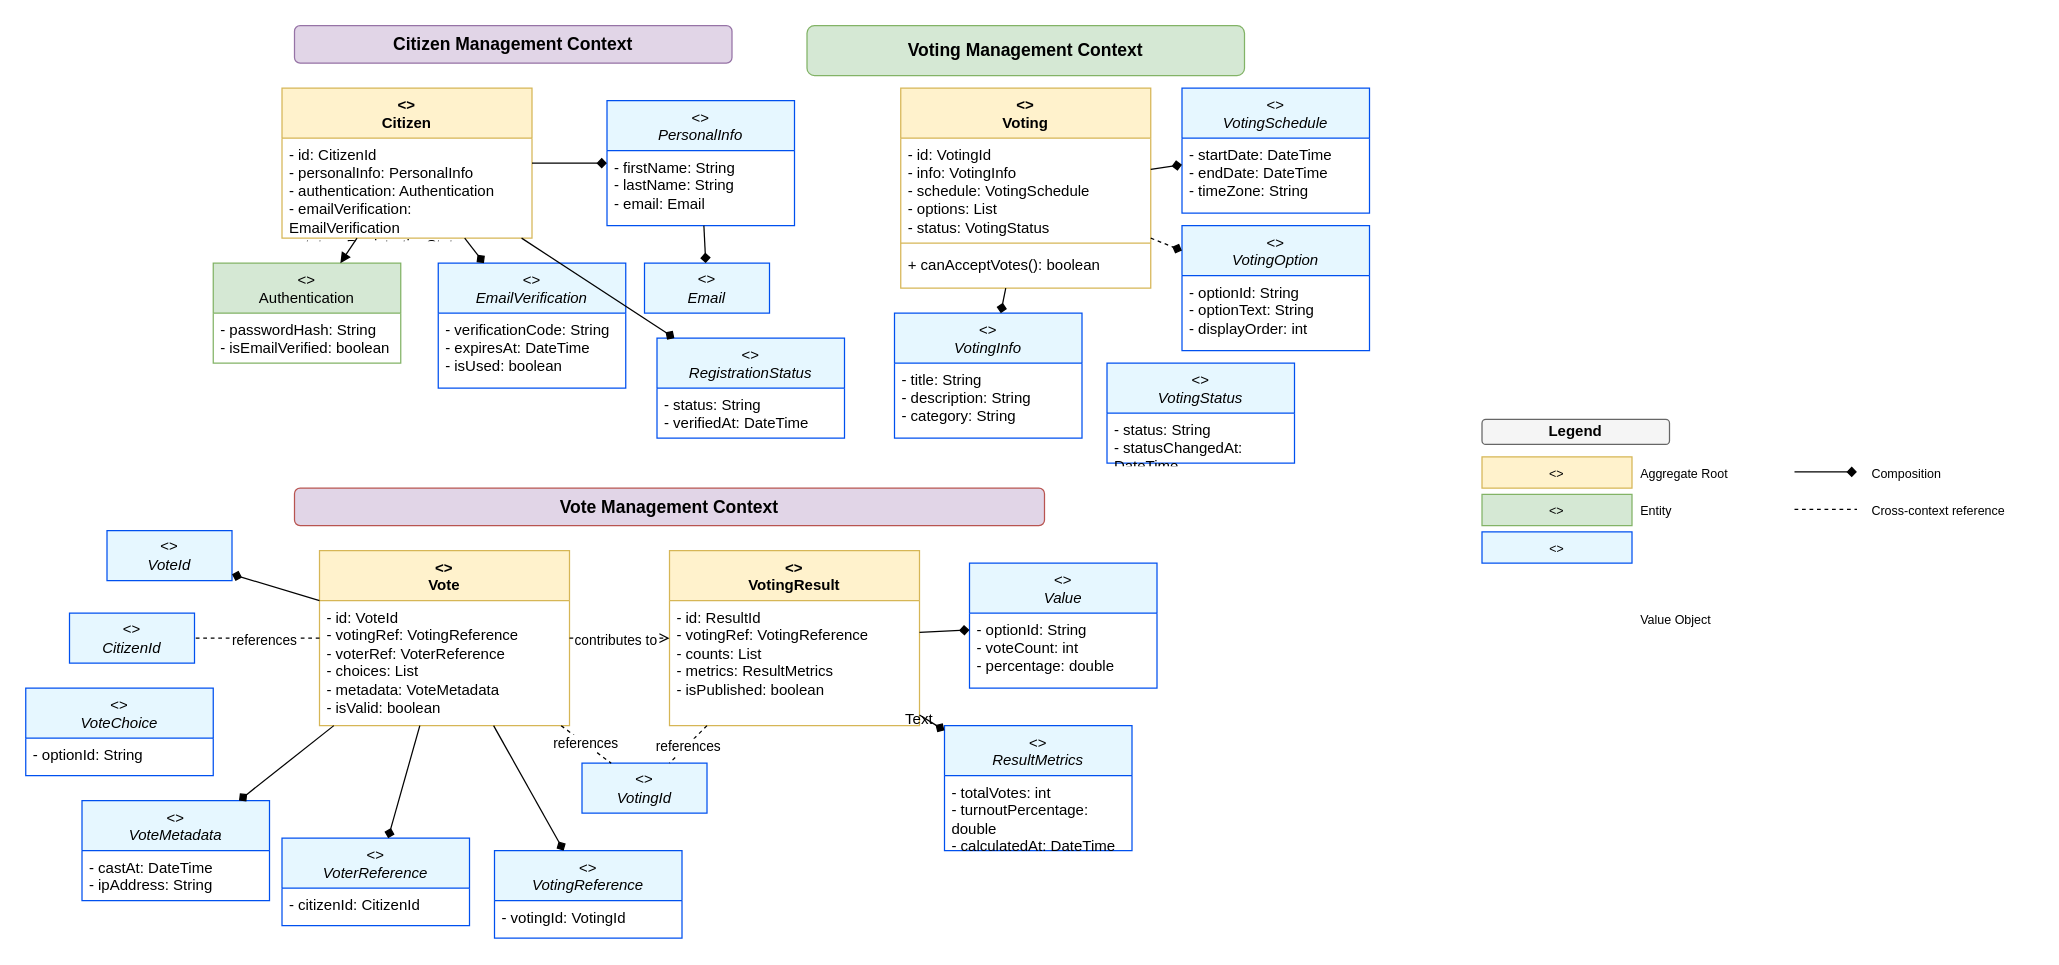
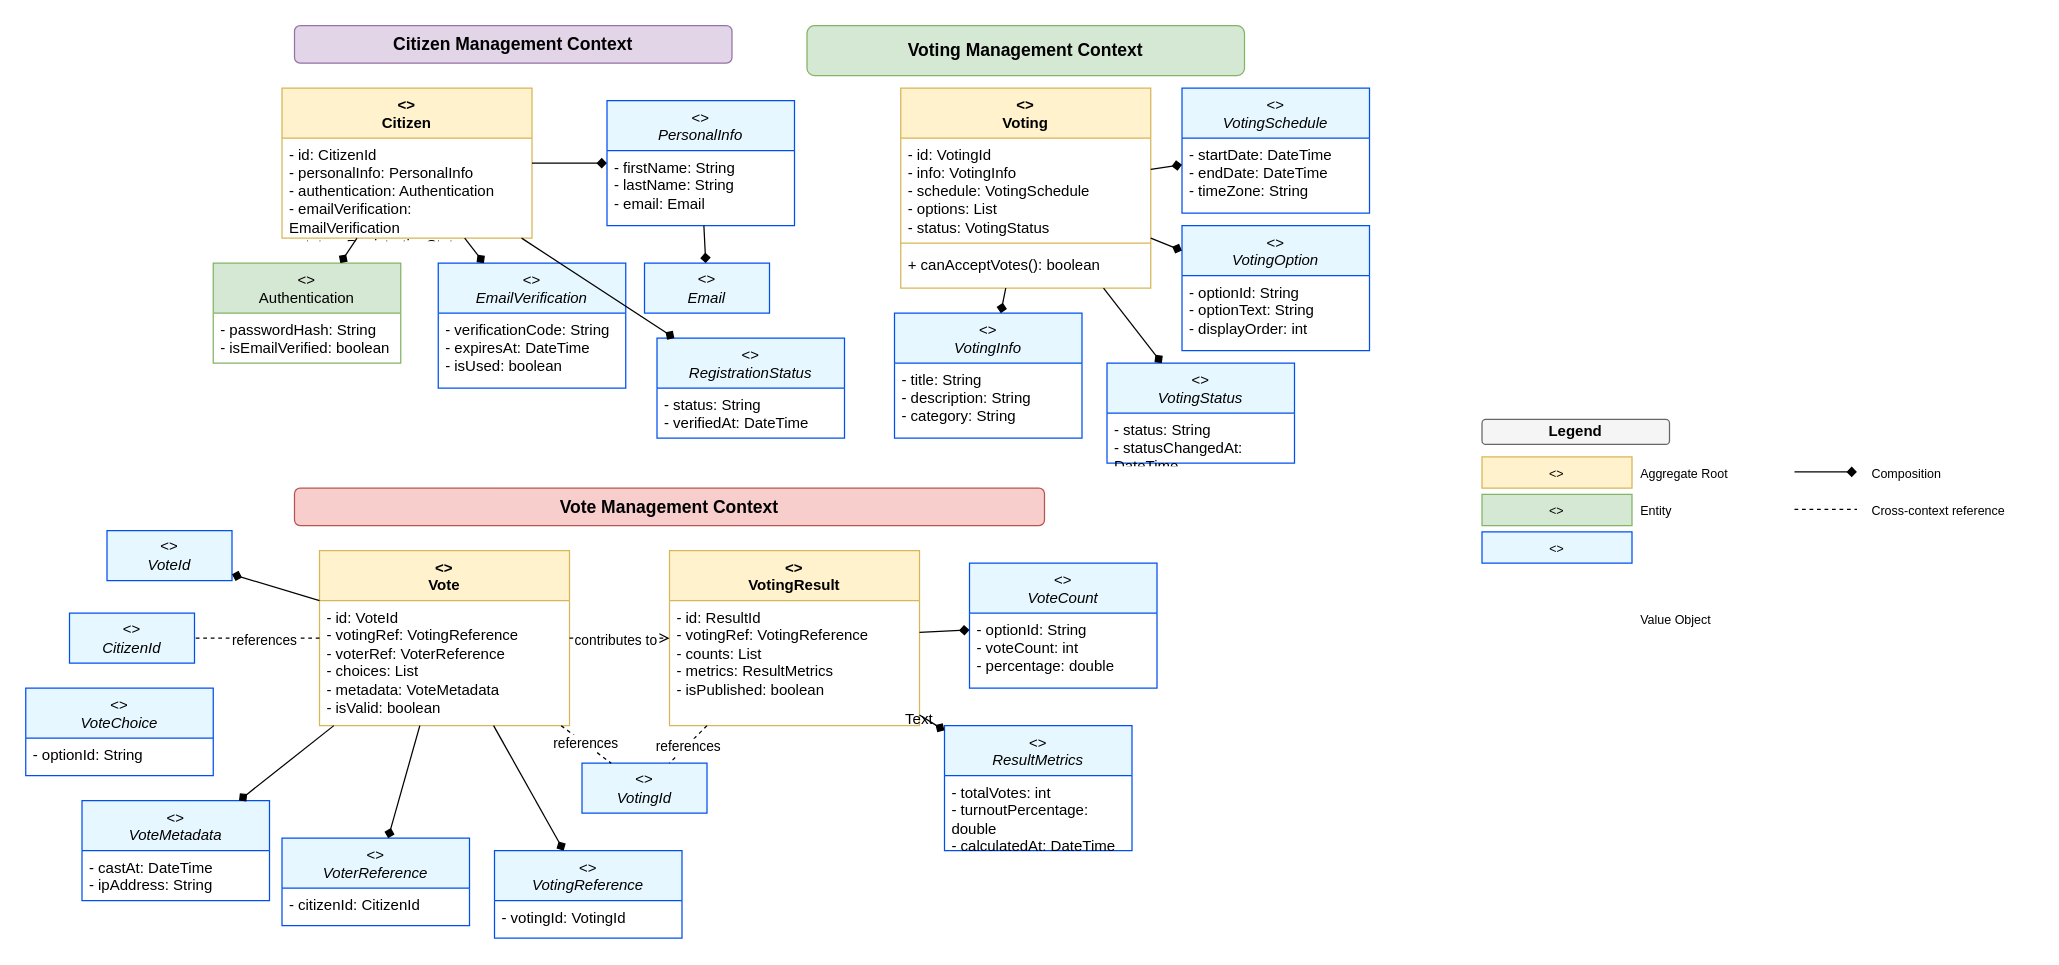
(1162, 243) -> (1162, 243)
(346, 254) -> (347, 253)
none -> (1131, 323)
(669, 507) -> (669, 507)
(1063, 590) -> (1063, 590)
